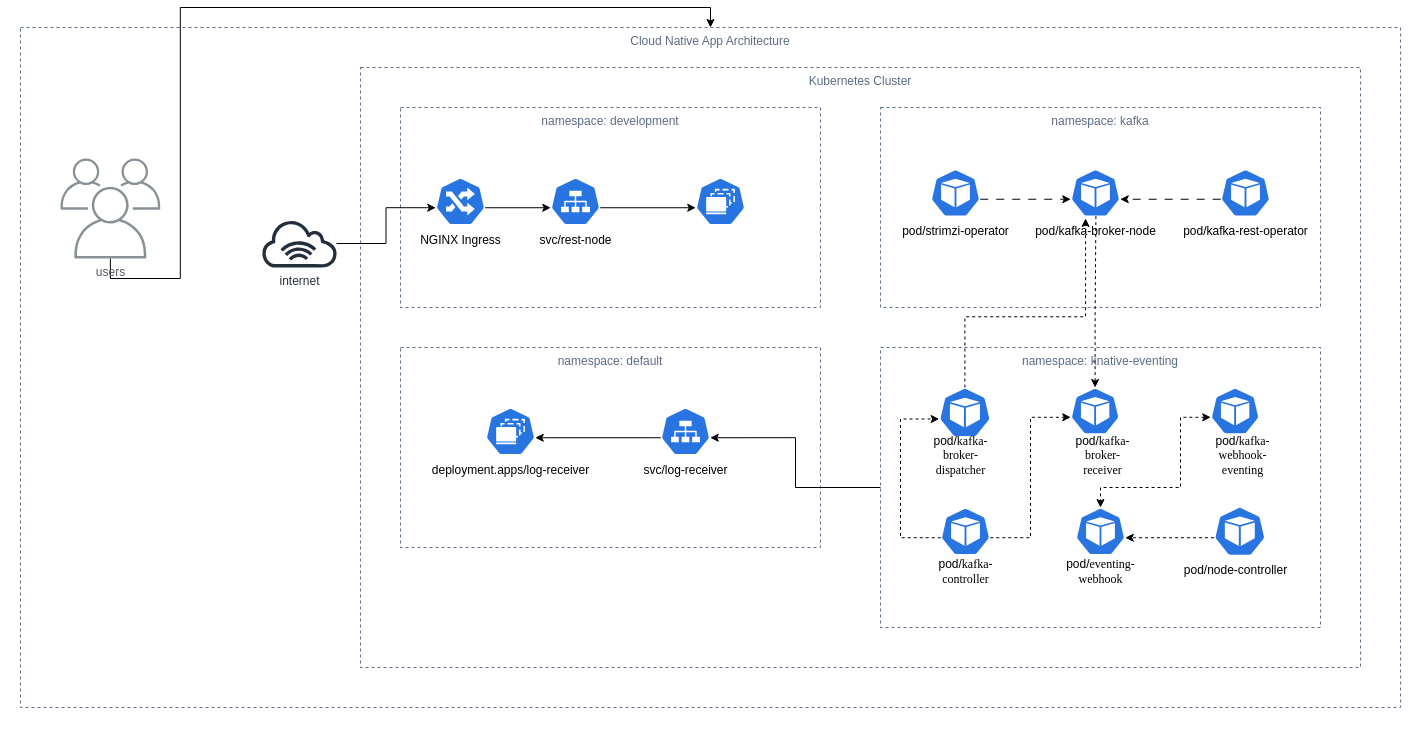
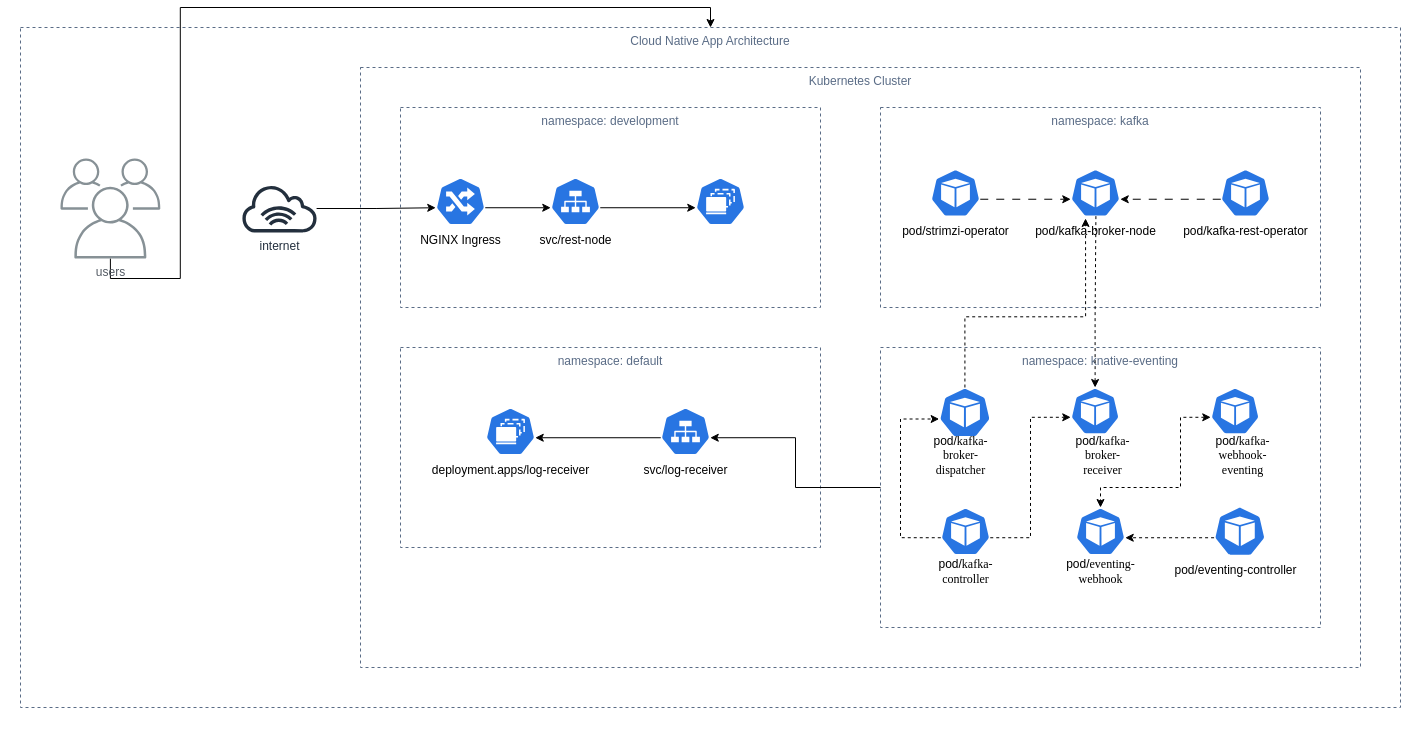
(300, 244) -> (280, 209)
(1236, 571) -> (1236, 571)
